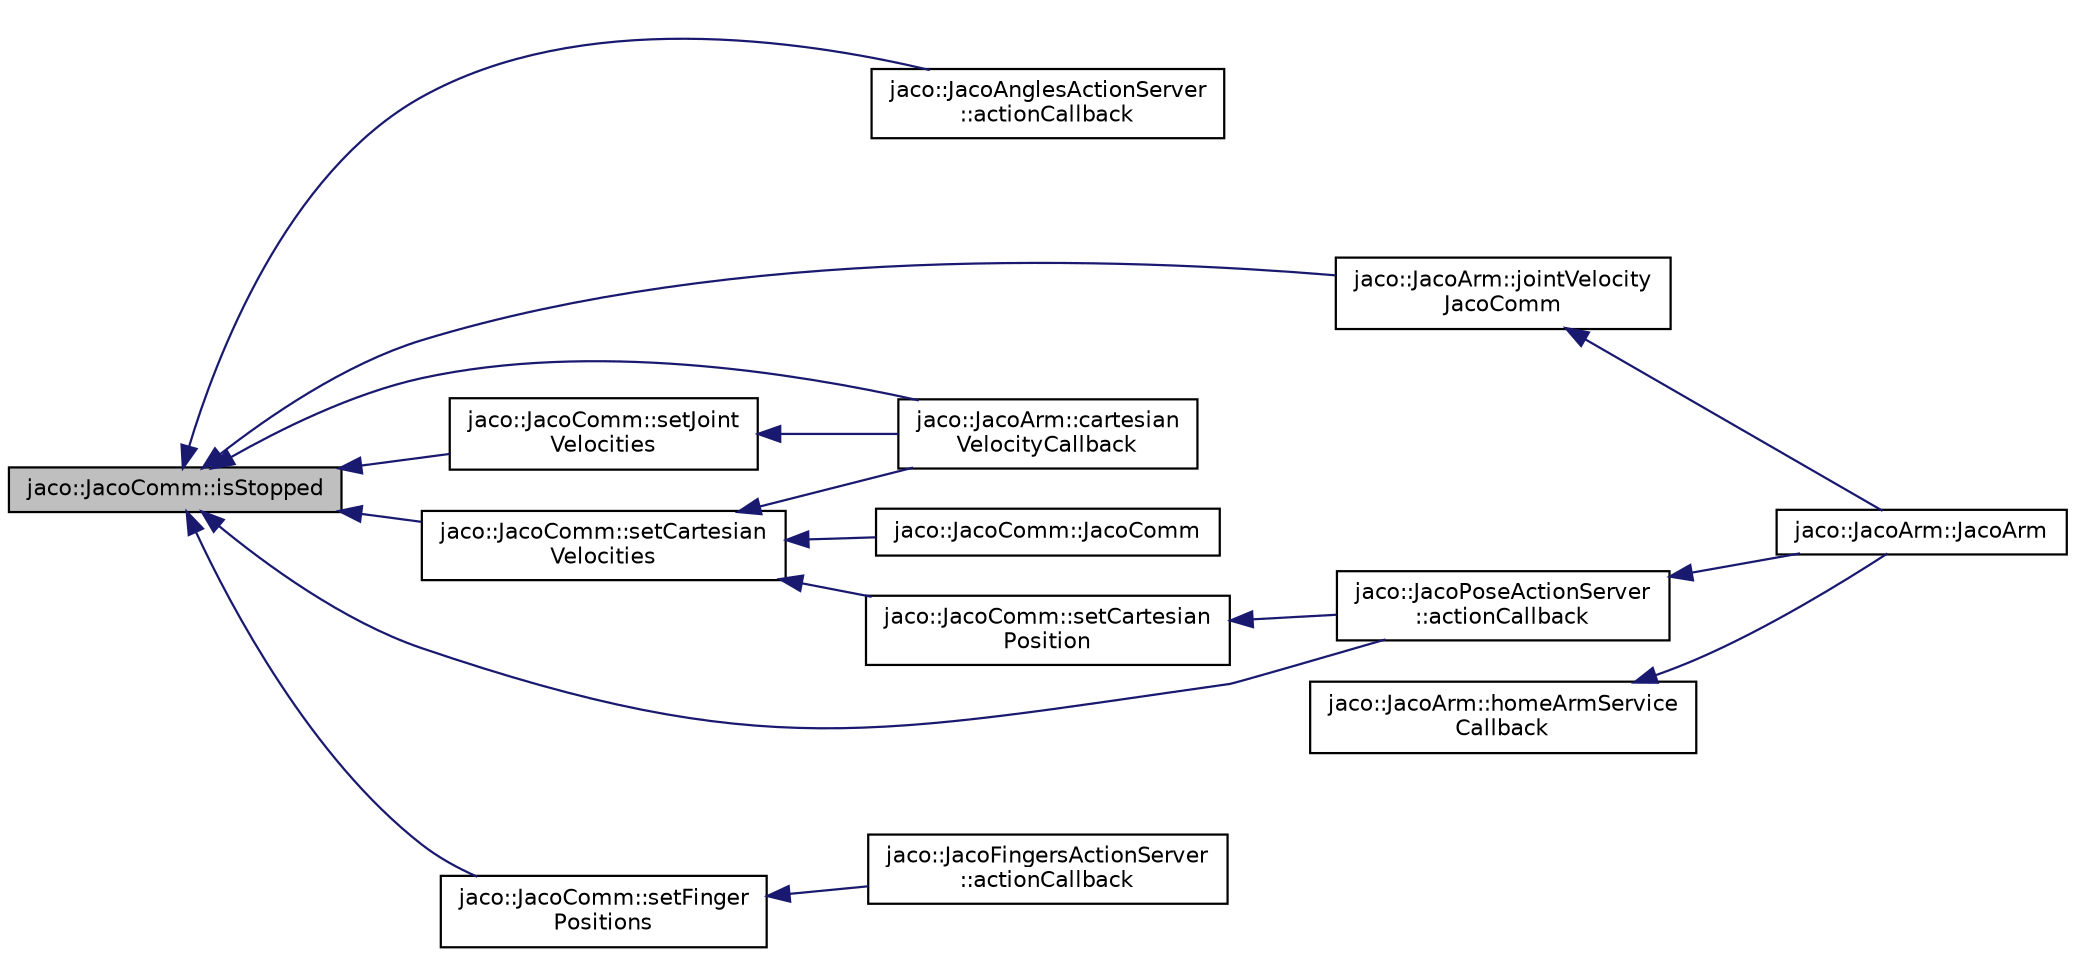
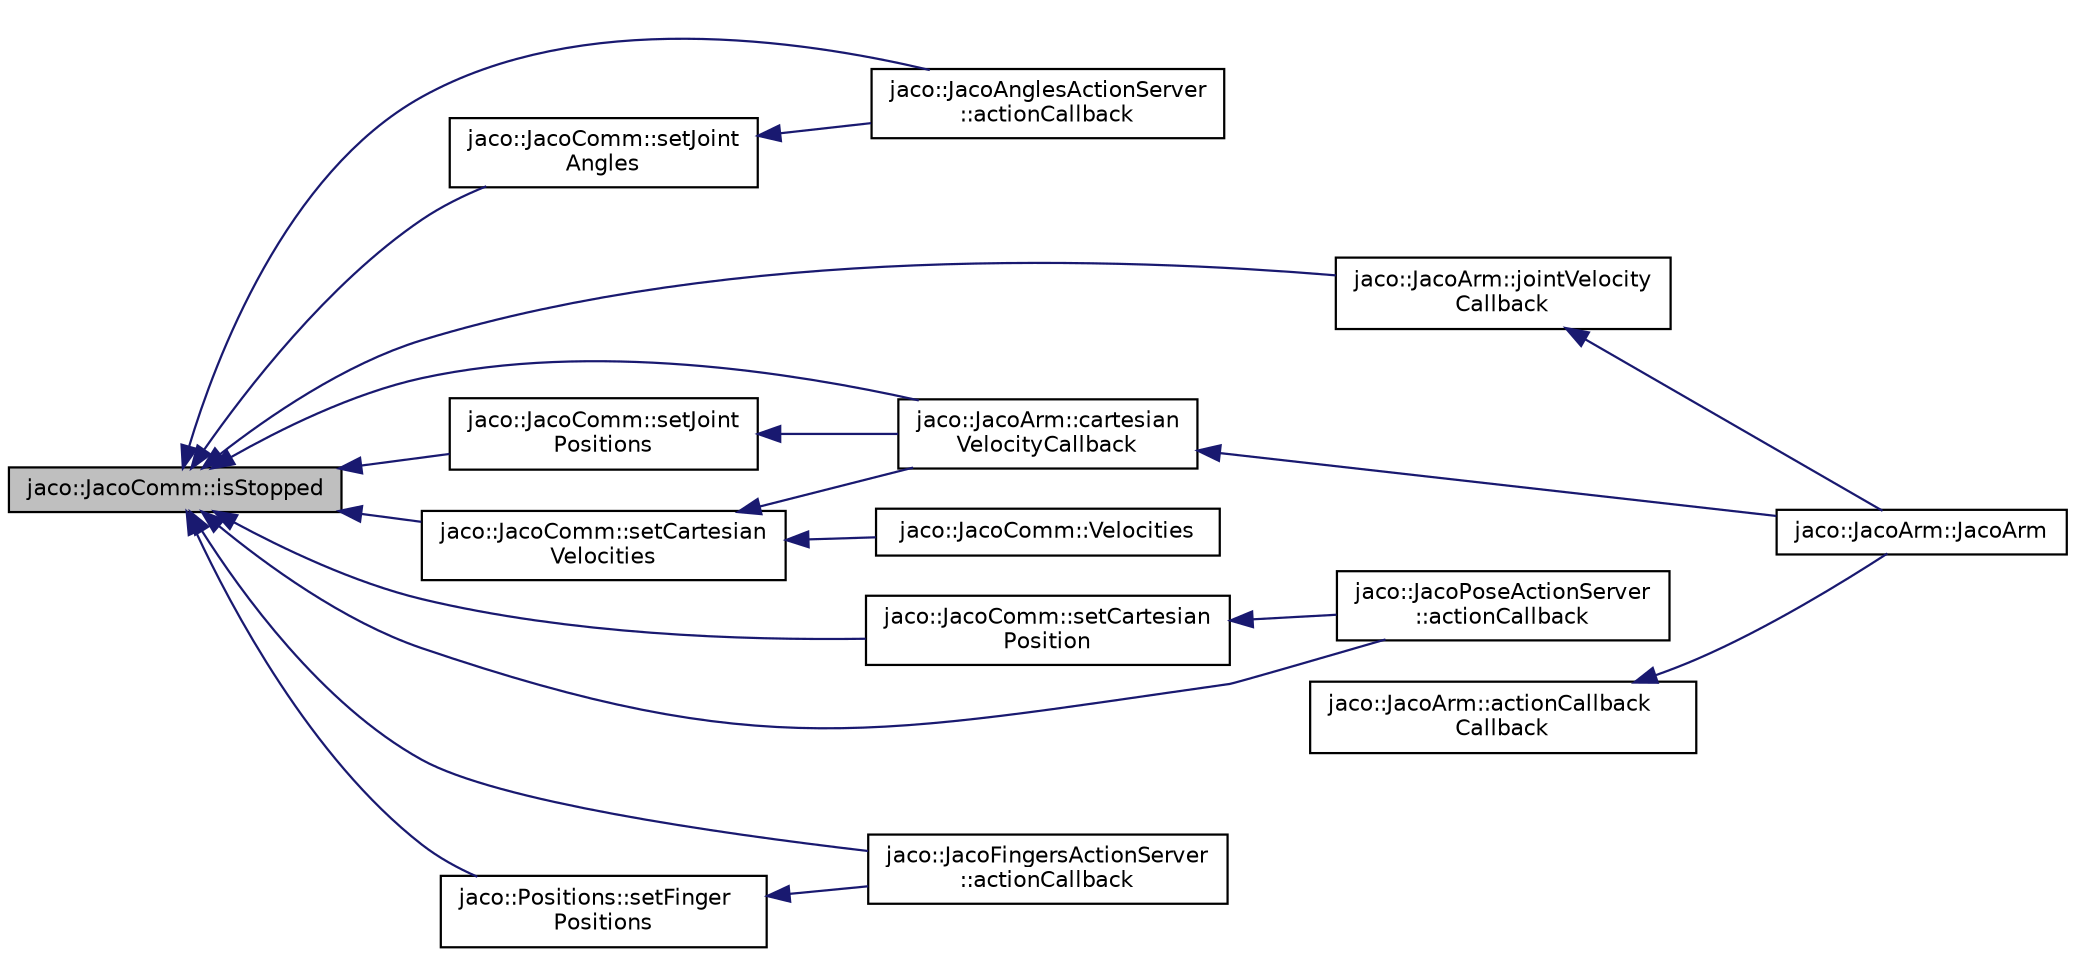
none -> (604, 153)
(1503, 293) -> (1503, 293)
(604, 434) -> (604, 434)
(1048, 532) -> (1048, 532)
(1746, 563) -> (1498, 485)
(837, 590) -> (541, 621)
(1503, 717) -> (1503, 717)
none -> (486, 784)
(604, 912) -> (604, 912)
